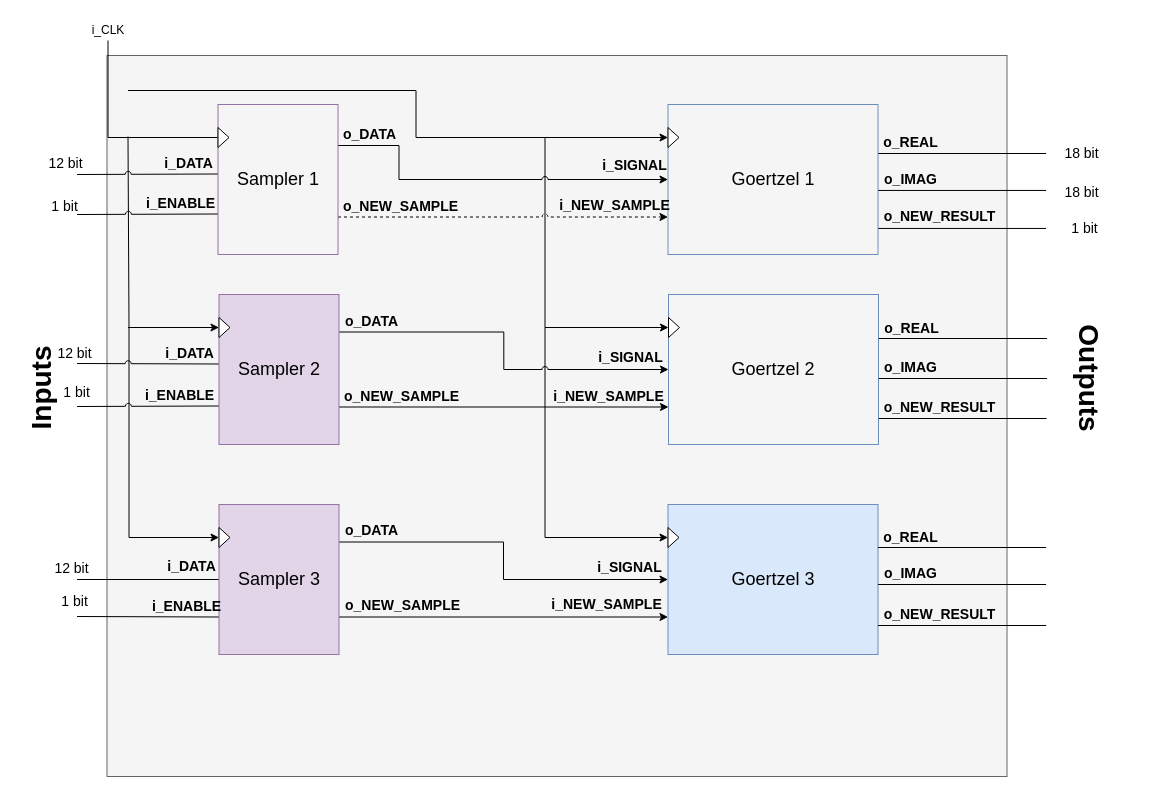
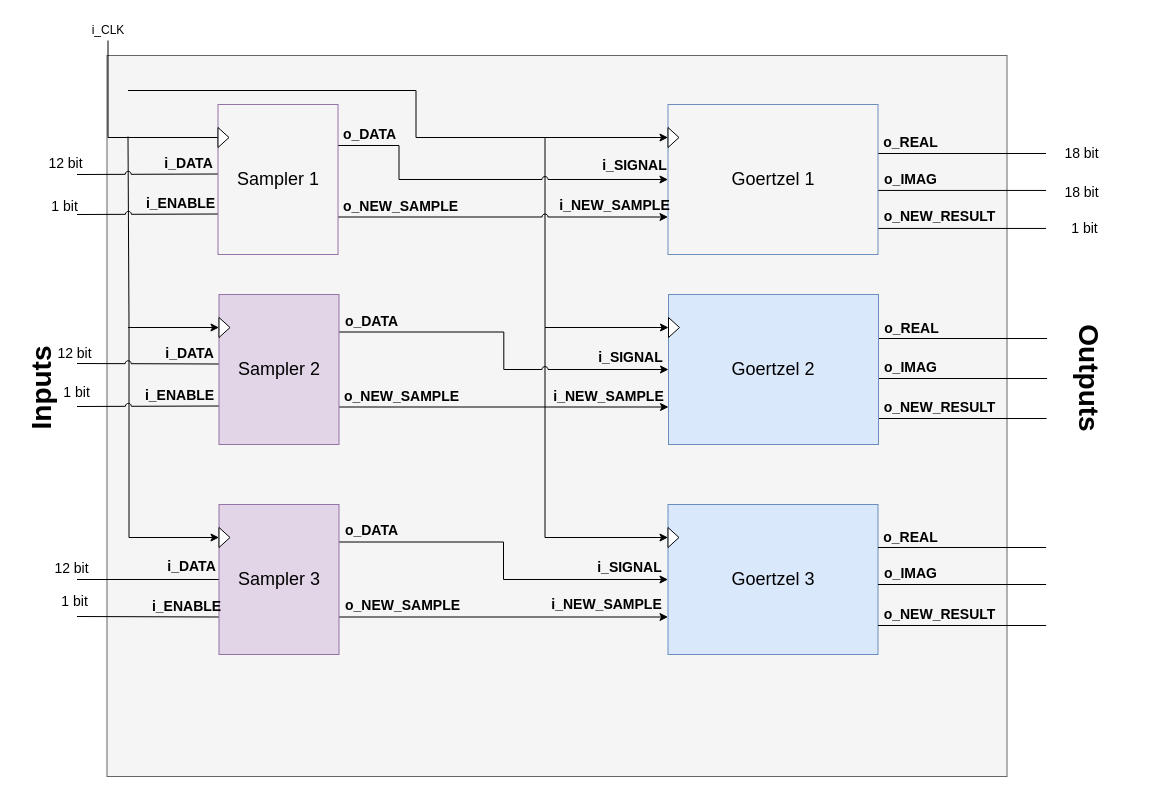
(501, 217) -> (501, 217)
(774, 370) -> (774, 370)
